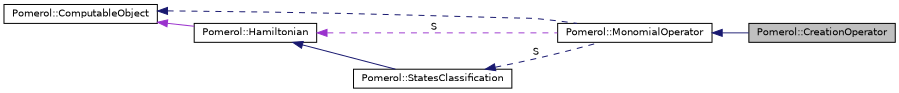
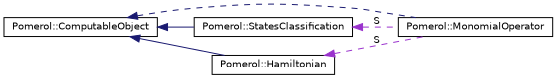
(181, 25) -> (182, 47)
(822, 33) -> none
(548, 56) -> (381, 27)
(349, 57) -> (181, 27)
